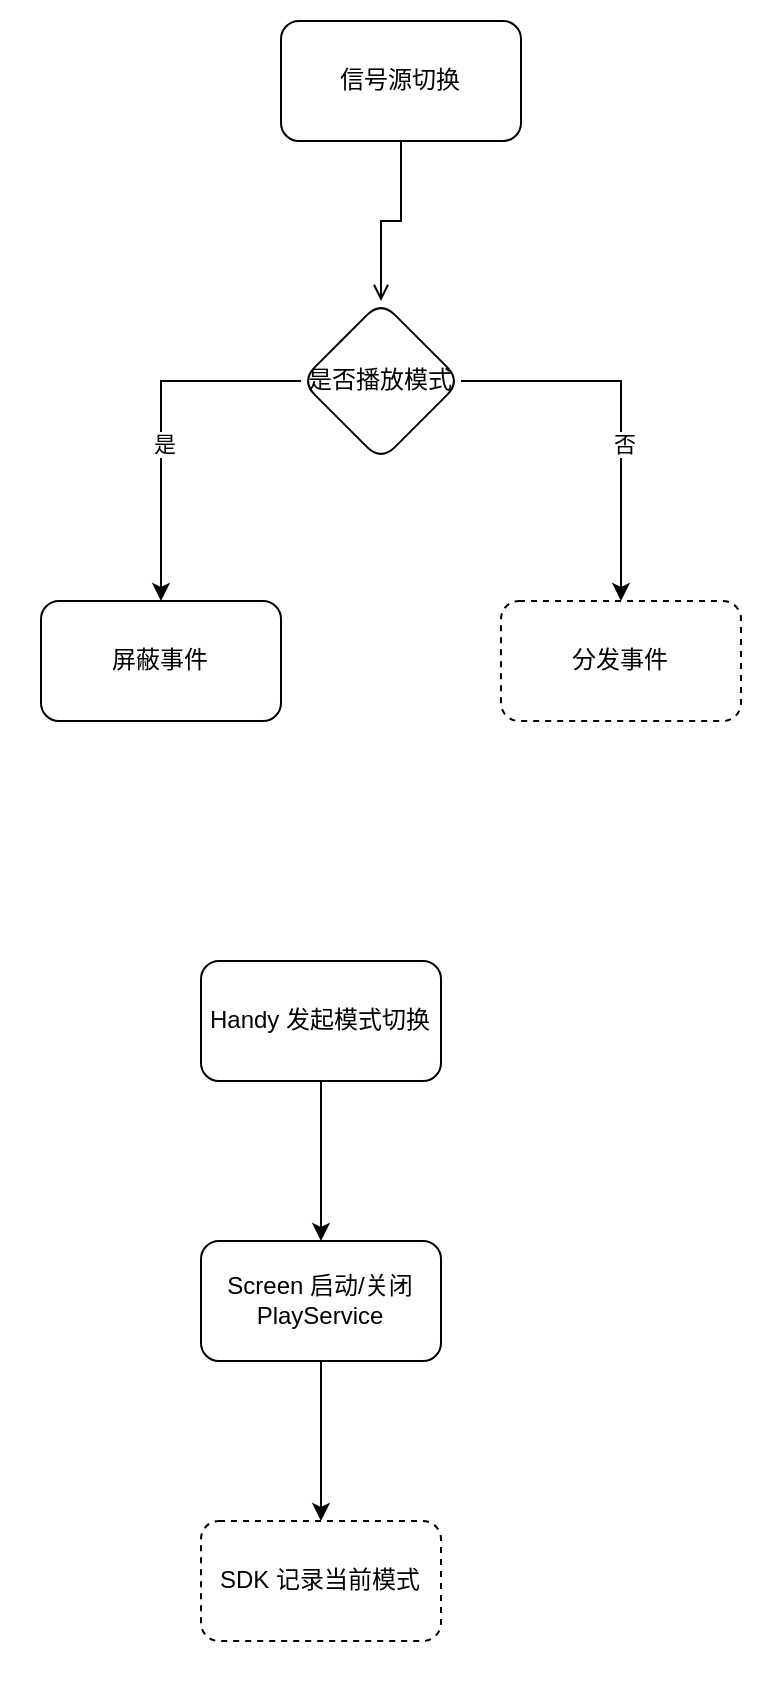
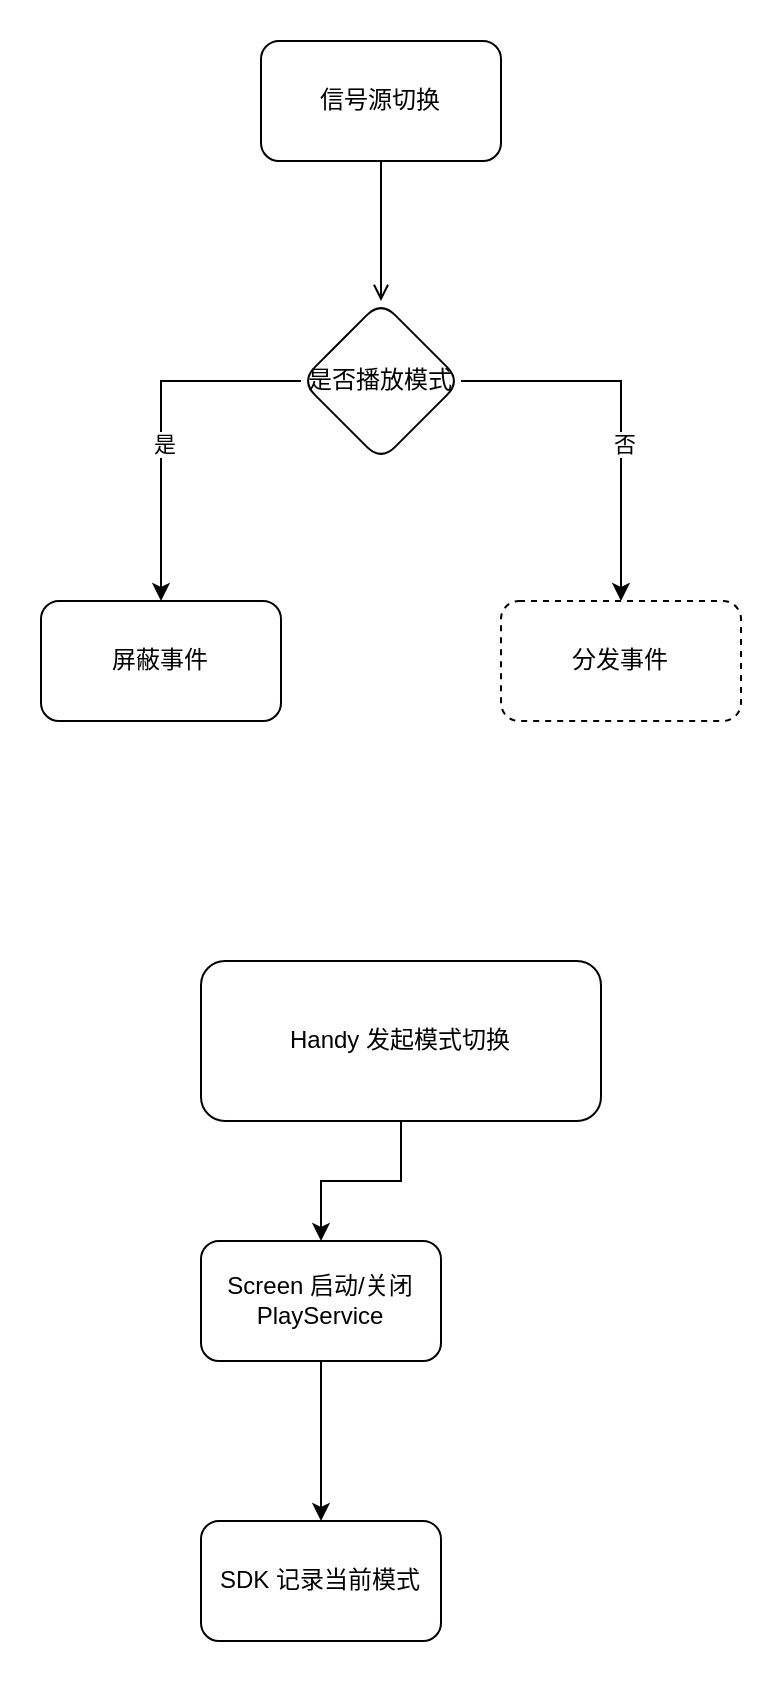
(401, 81) -> (381, 101)
(321, 1021) -> (401, 1041)
(321, 1581) -> (321, 1581)
